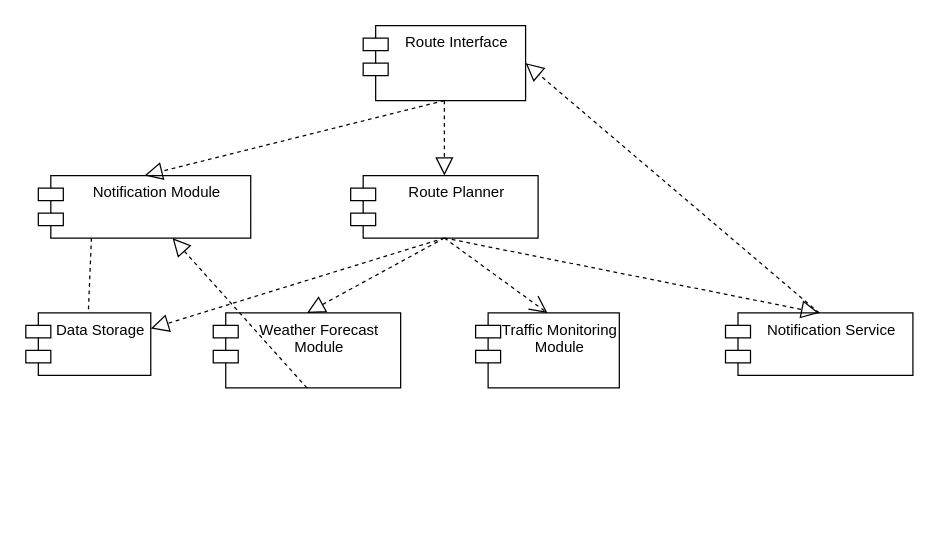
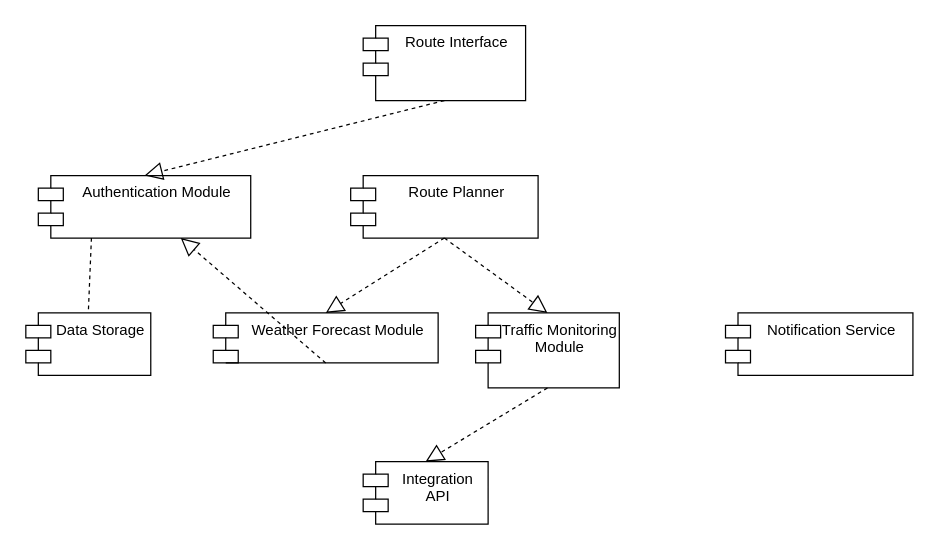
(444, 130) -> none
(157, 193) -> (157, 193)
(679, 194) -> none
(626, 274) -> none
(301, 282) -> none
(537, 306) -> (532, 302)
(307, 351) -> (326, 338)
none -> (494, 420)
none -> (426, 493)
